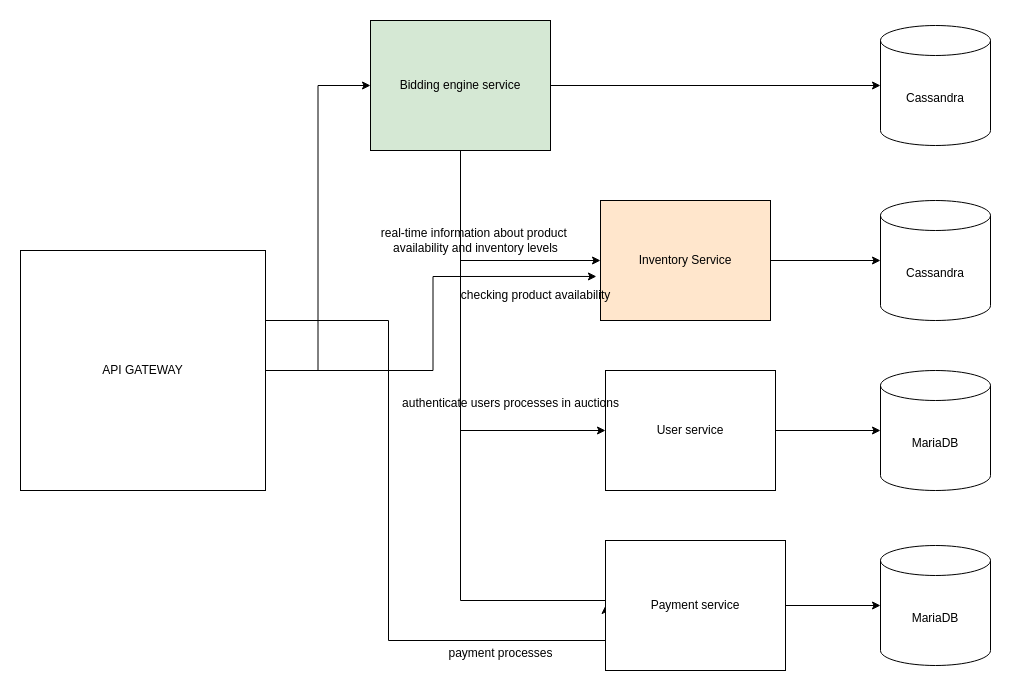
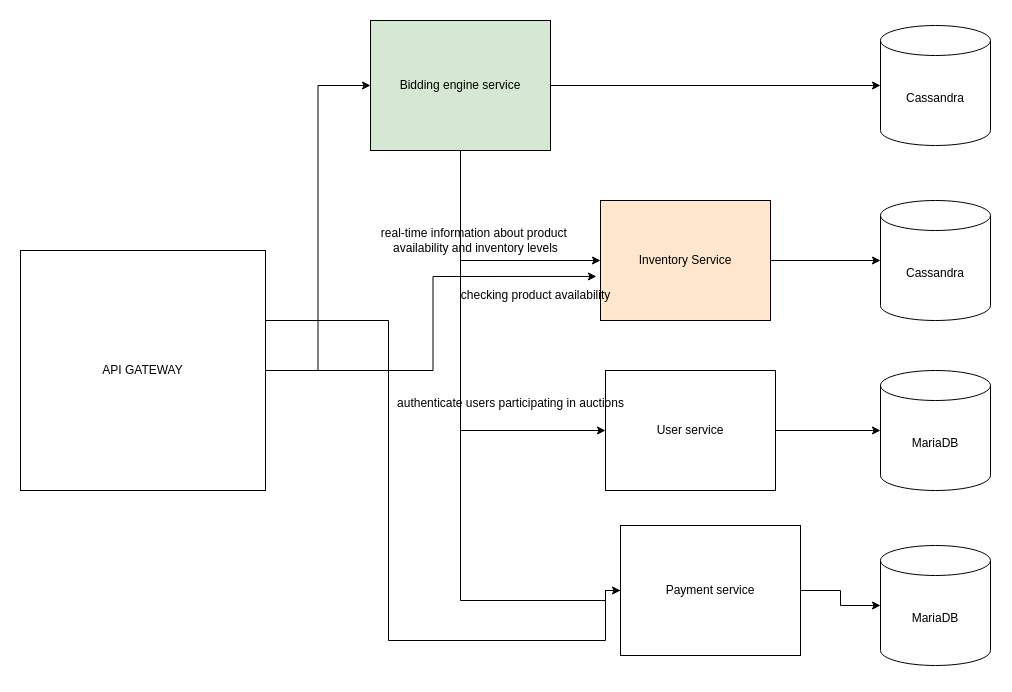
(511, 404) -> (511, 404)
(696, 606) -> (711, 591)
(501, 654) -> none
